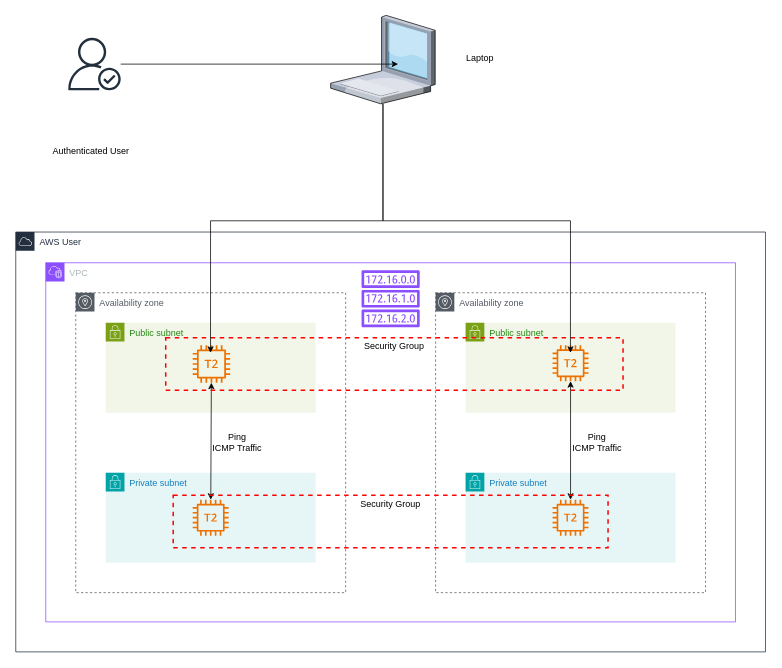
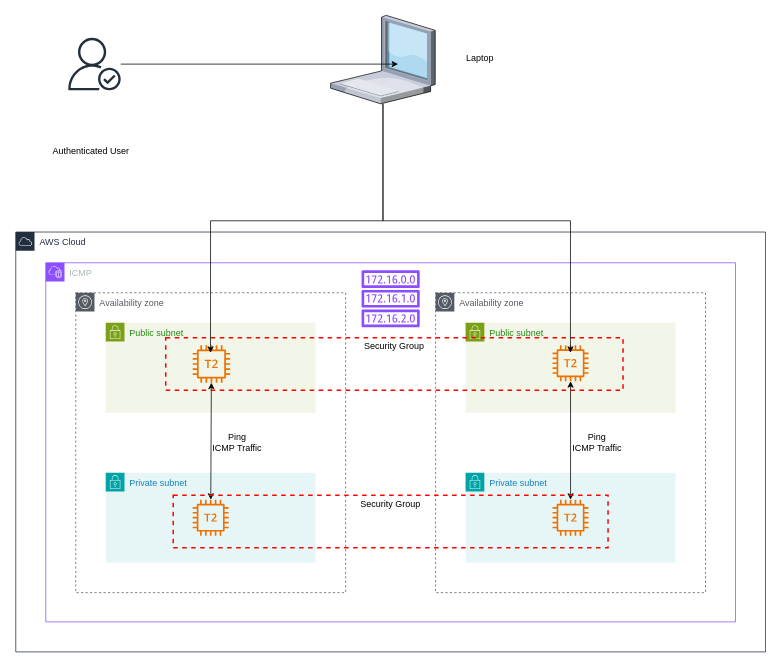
(58, 243) -> (60, 243)
(77, 274) -> (79, 274)
